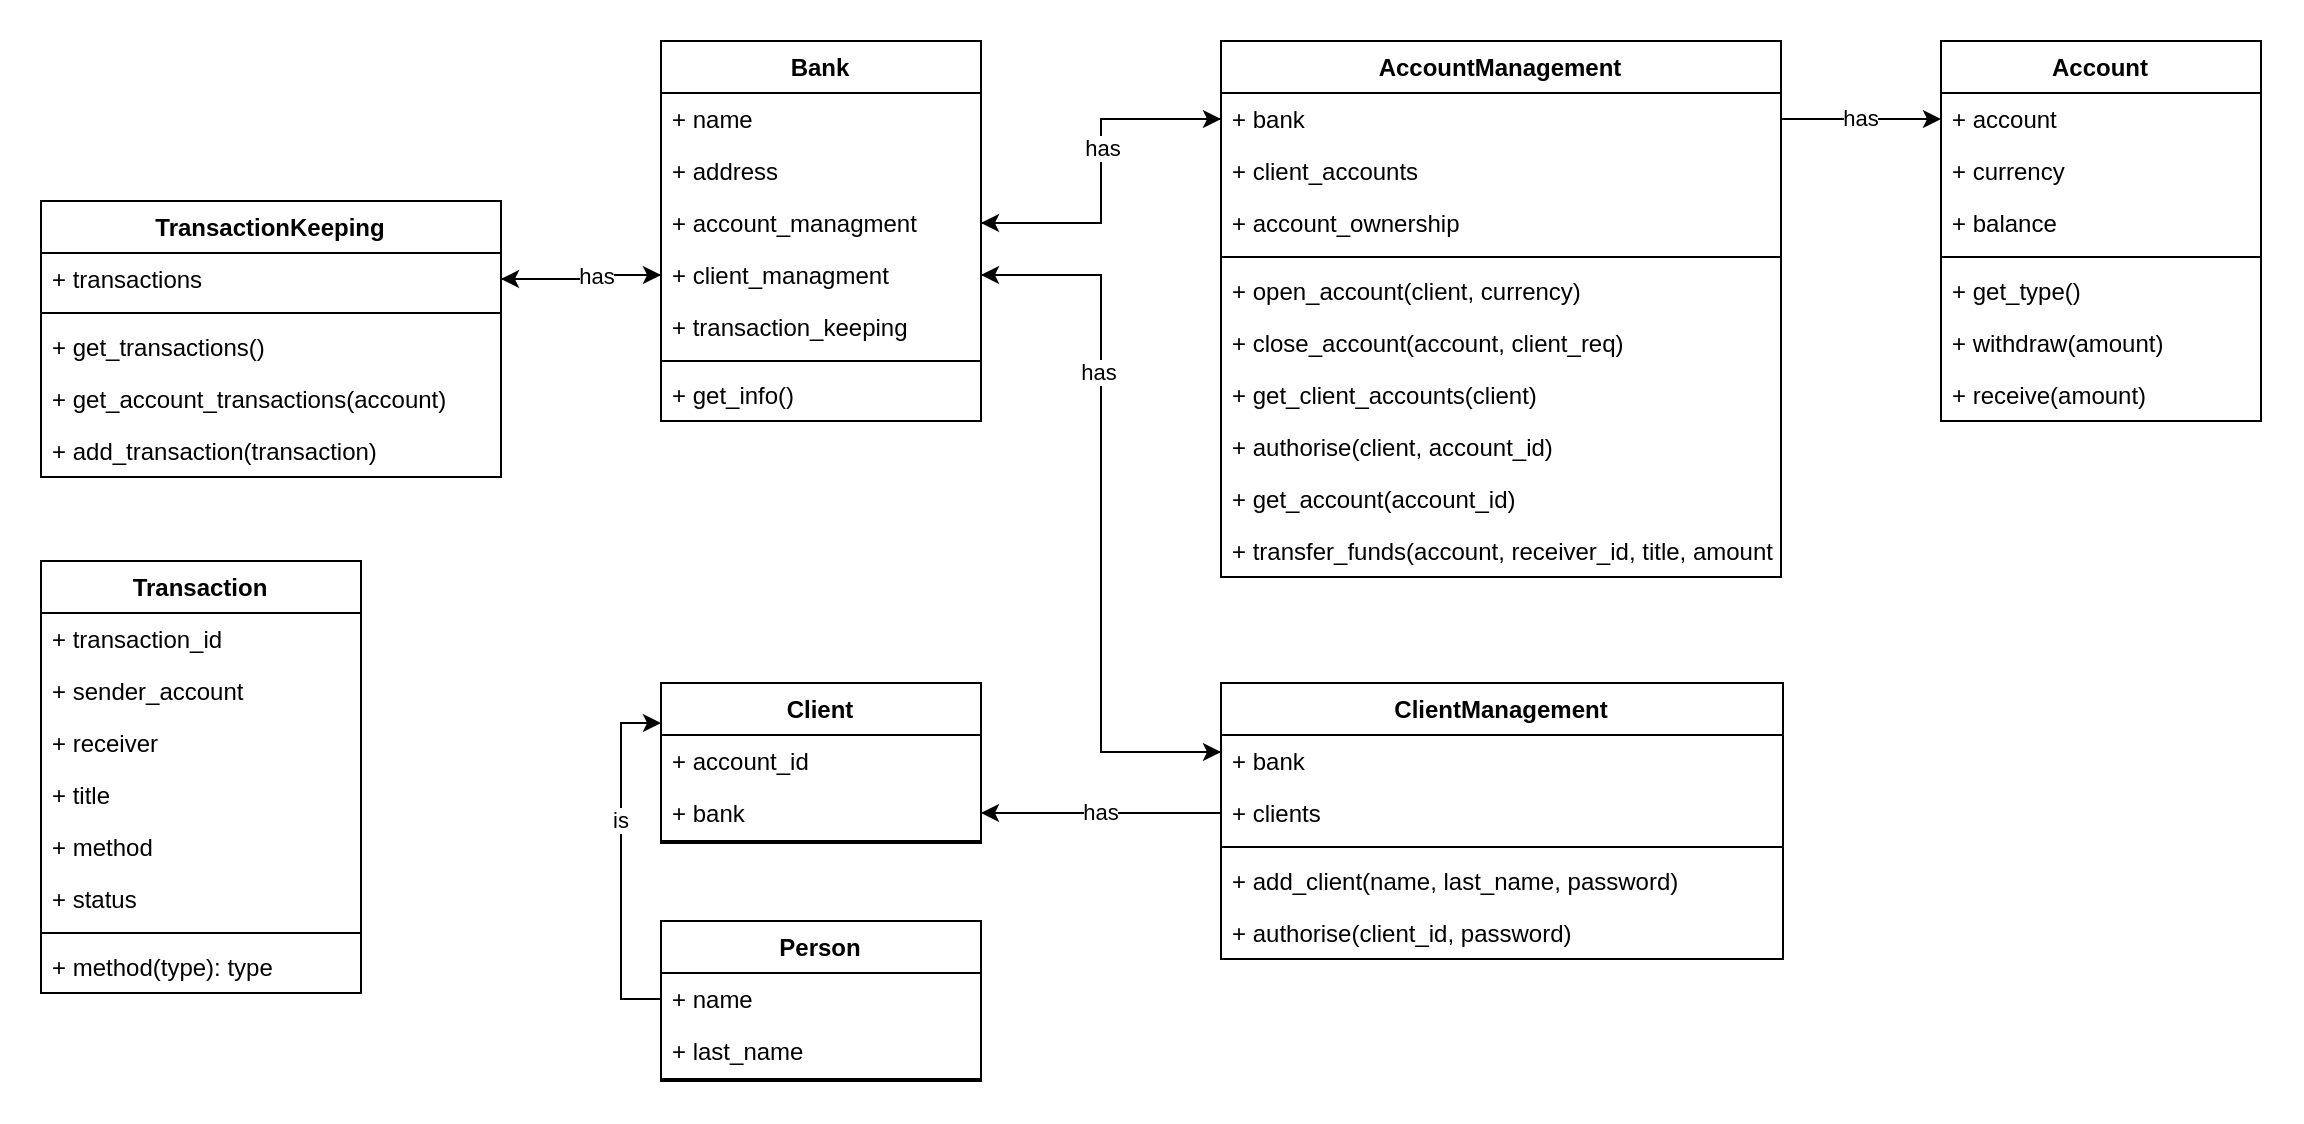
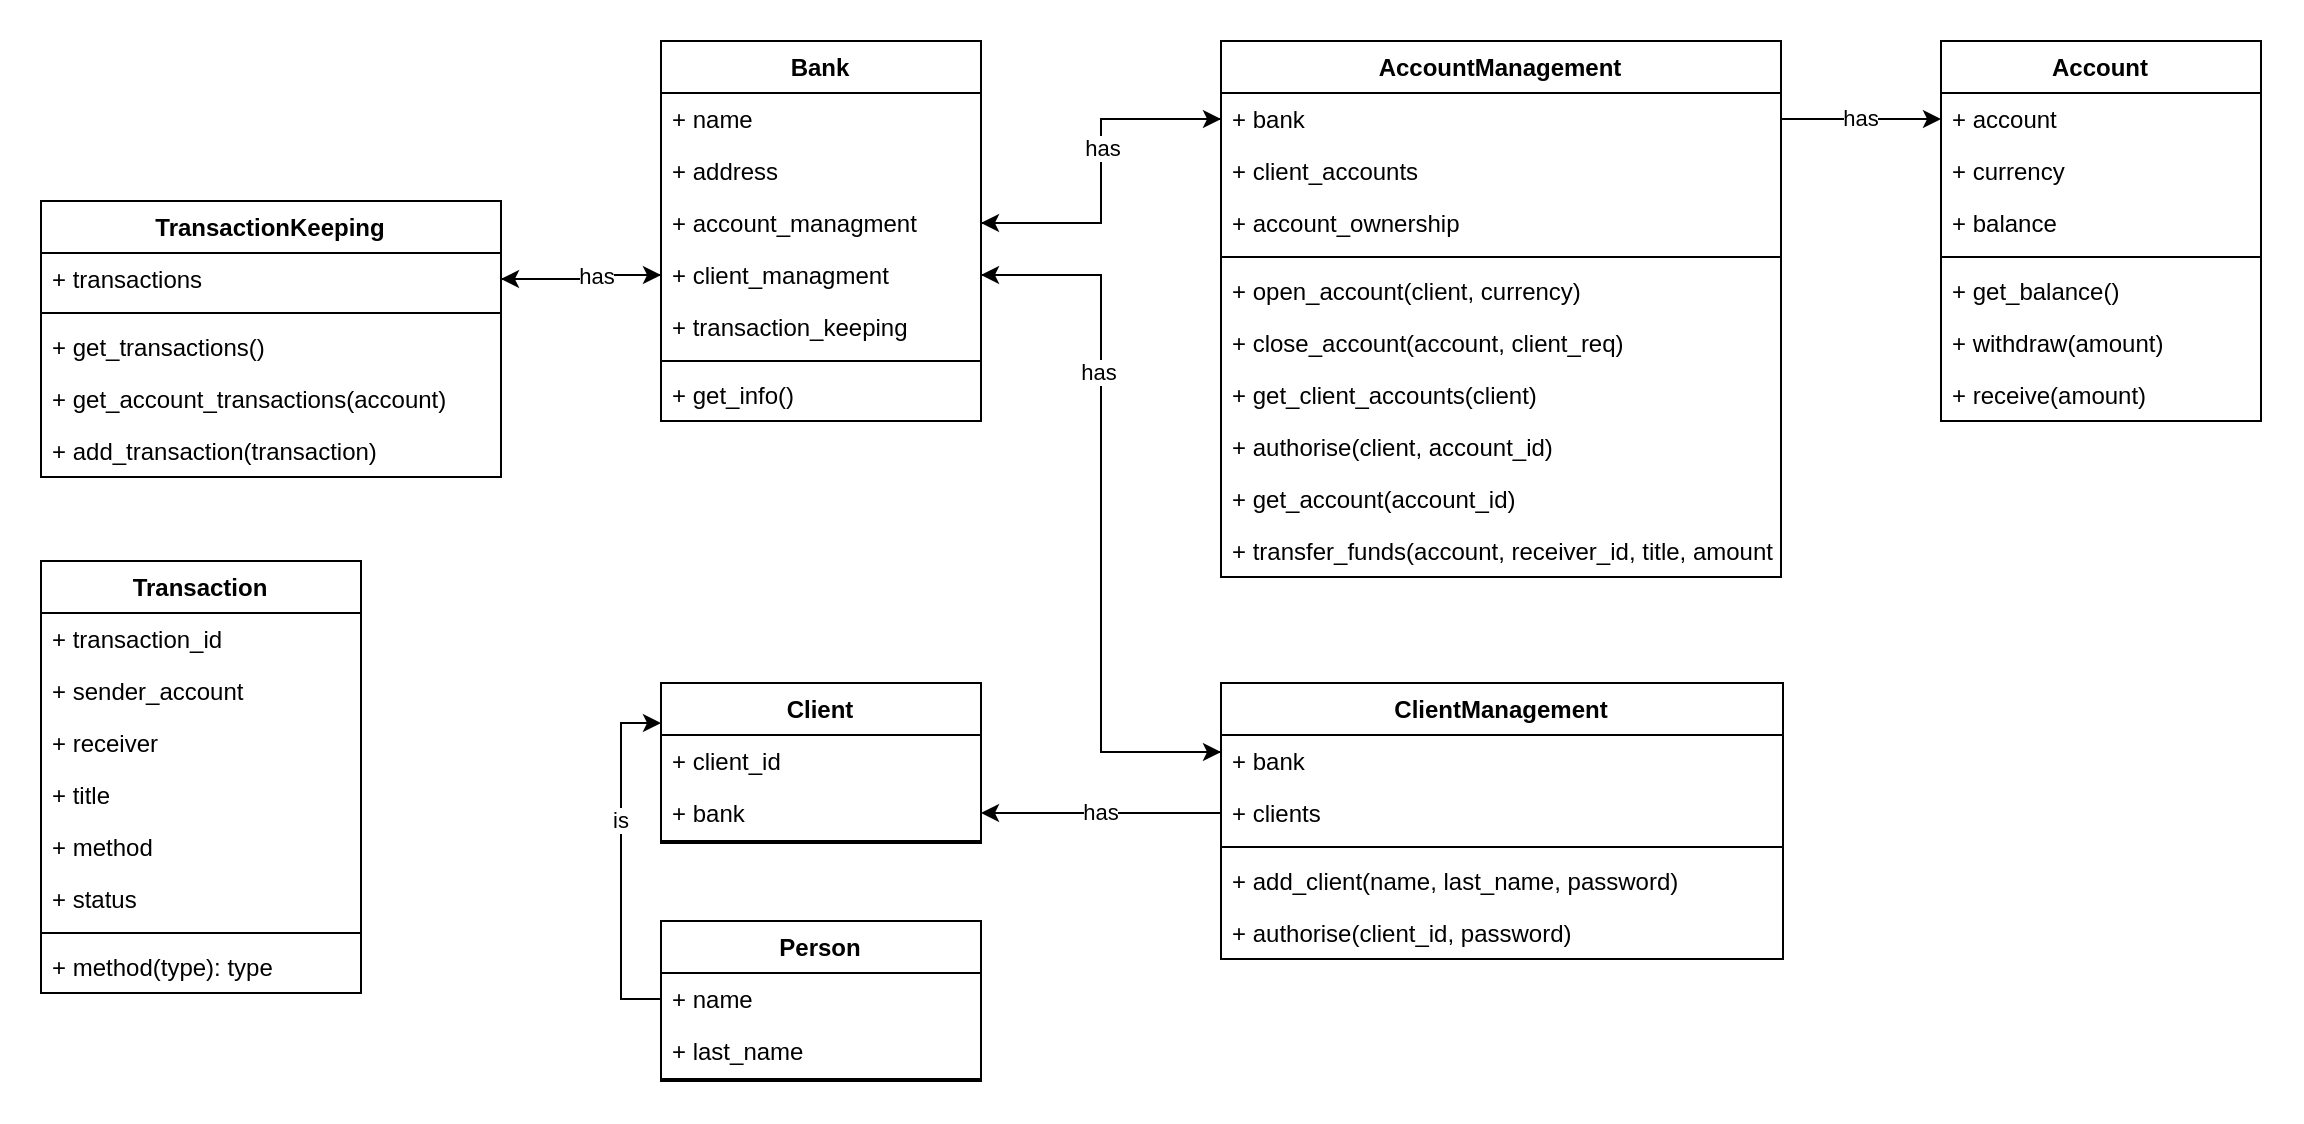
(2030, 292) -> (2047, 292)
(746, 762) -> (733, 762)
